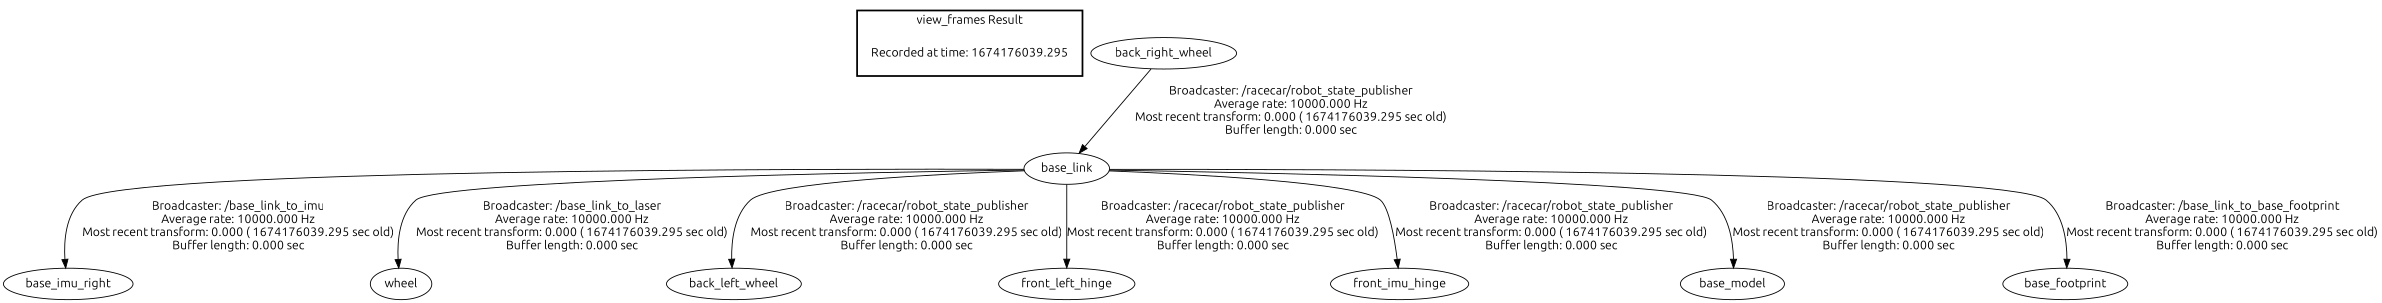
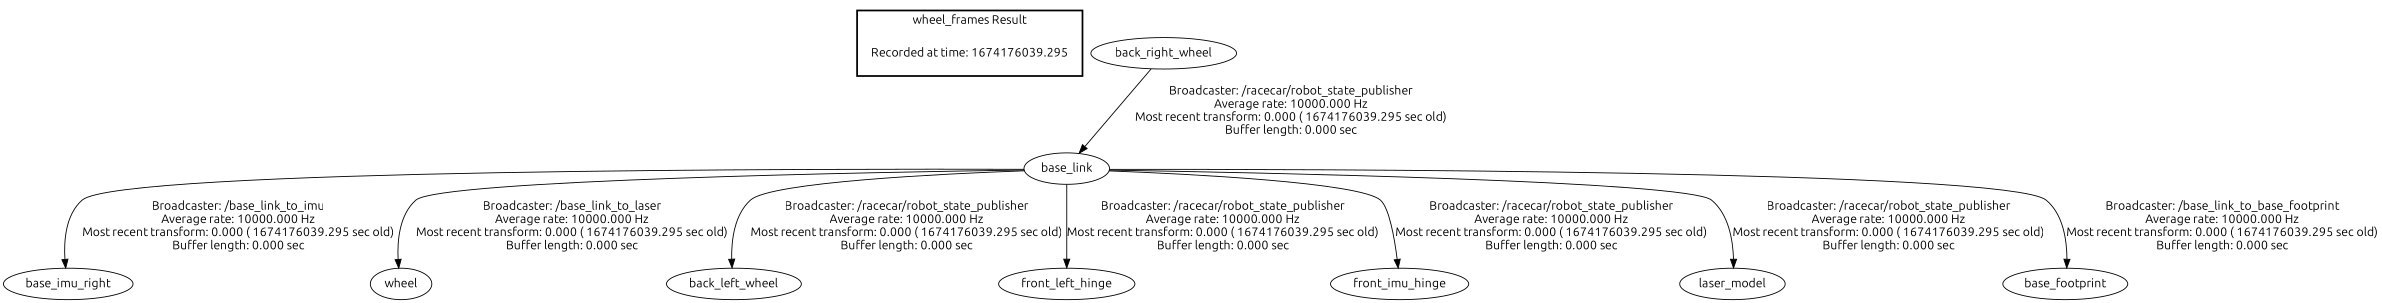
(970, 21) -> (970, 21)
(1732, 284) -> (1732, 284)
